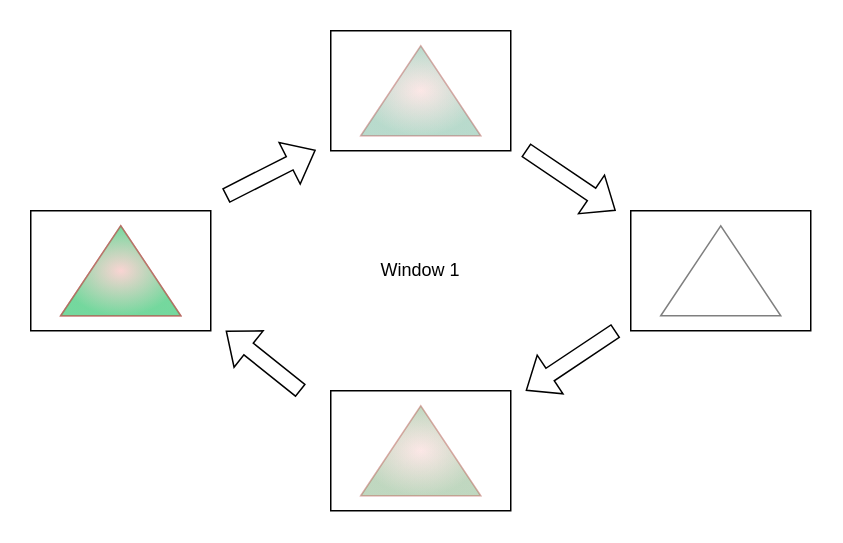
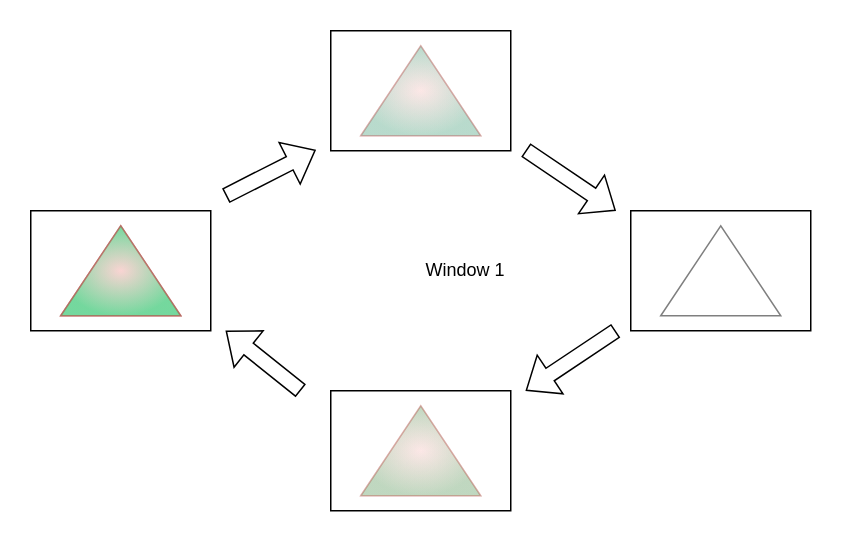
(421, 271) -> (466, 271)
